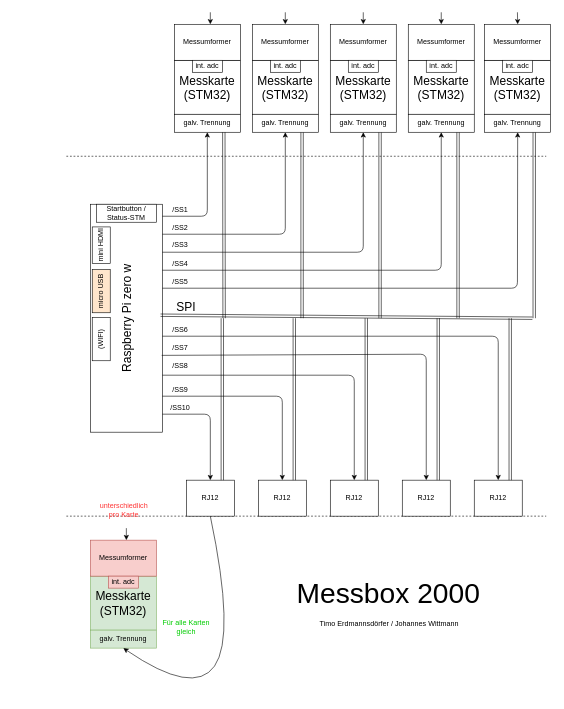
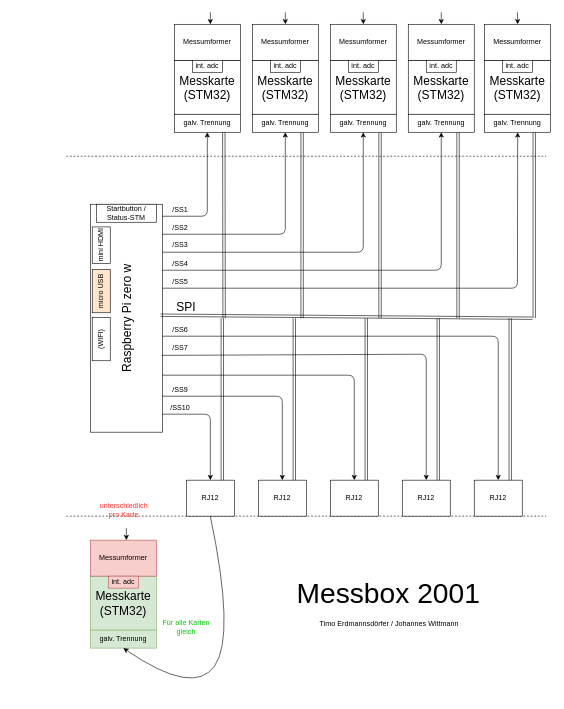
(180, 366) -> none
(389, 594) -> (389, 594)
